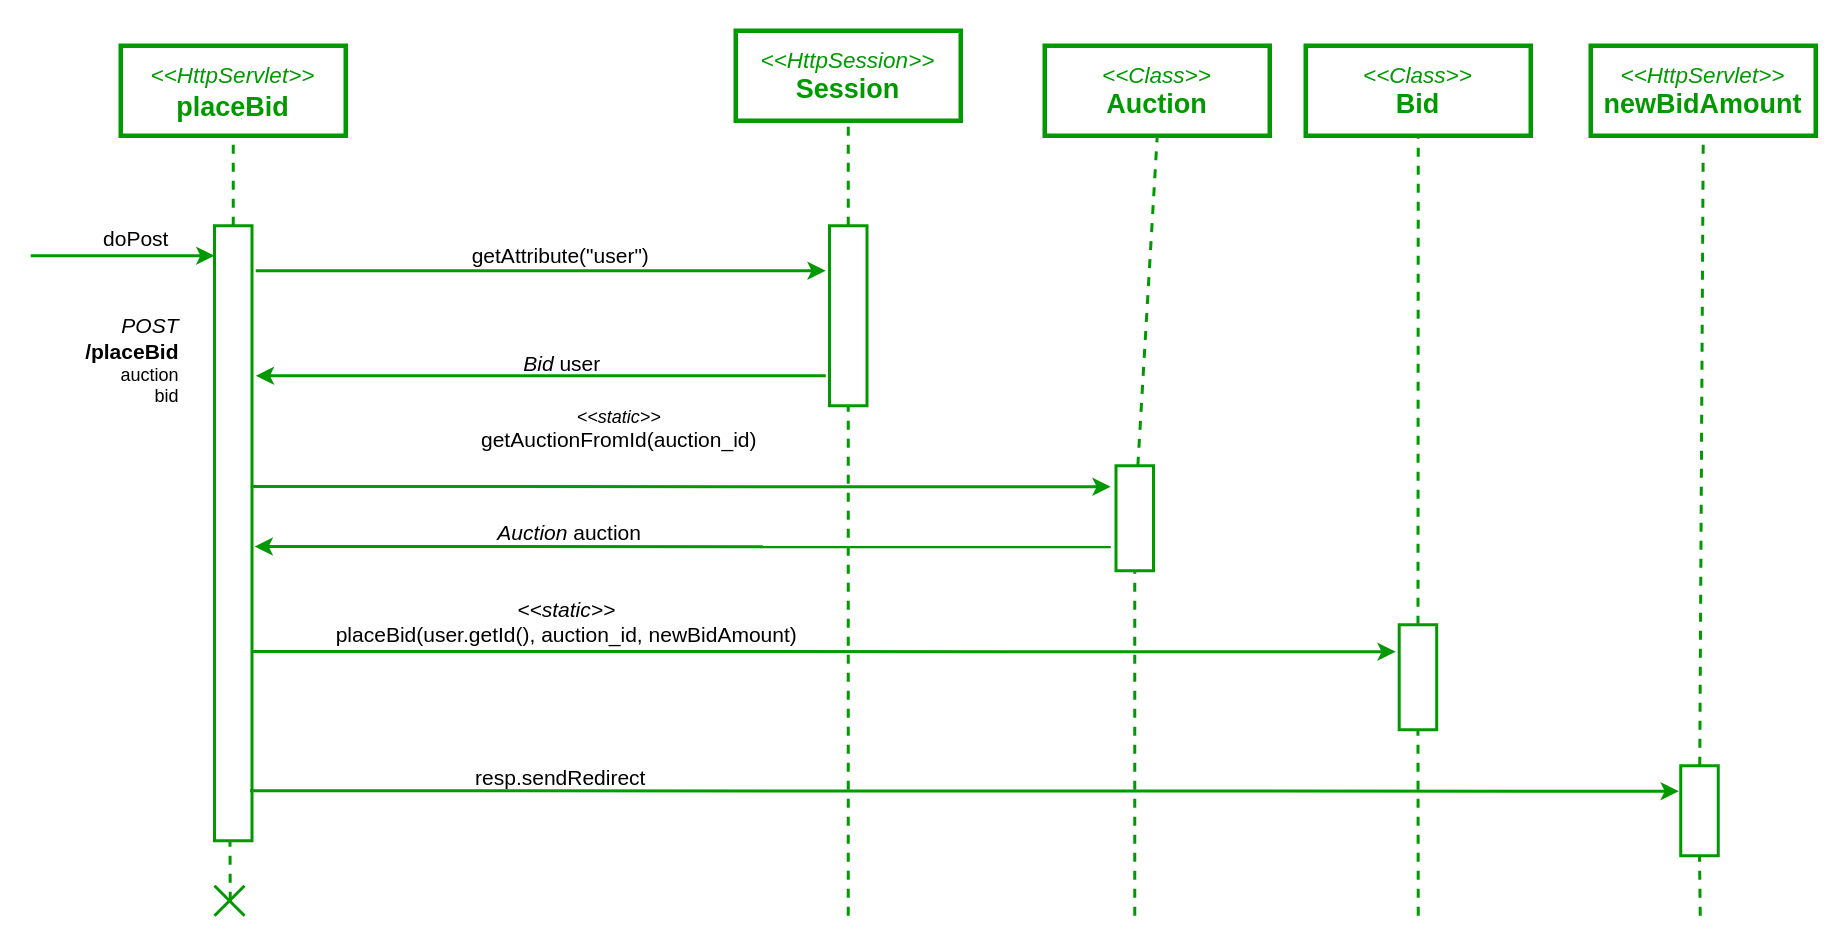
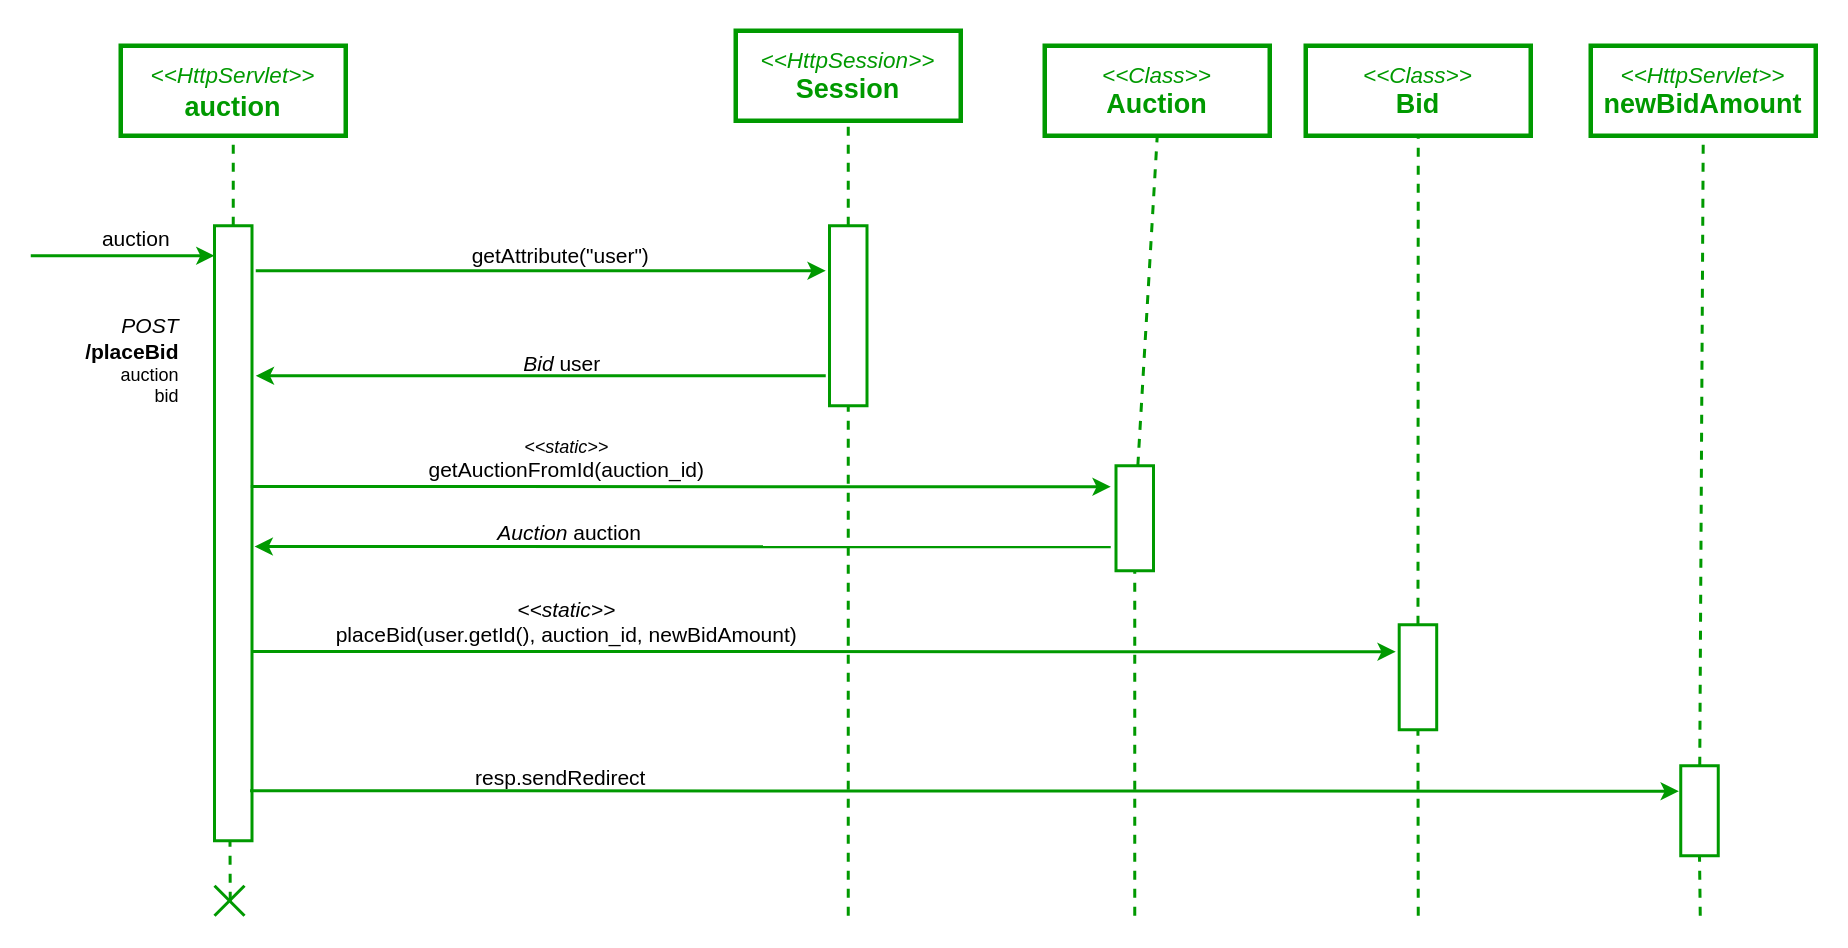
(233, 91) -> (233, 91)
(137, 239) -> (137, 239)
(618, 430) -> (566, 460)
